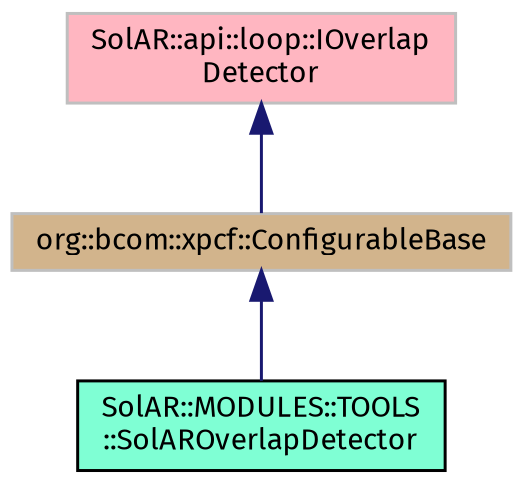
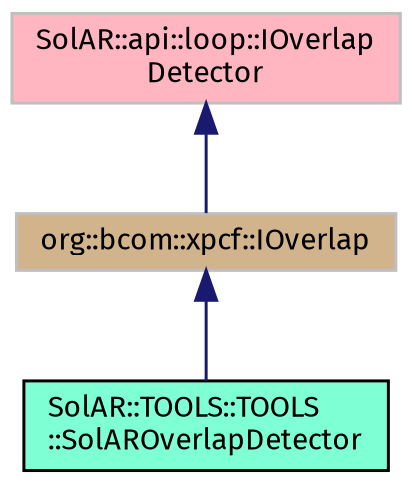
(261, 242) -> (206, 242)
(261, 426) -> (206, 426)
